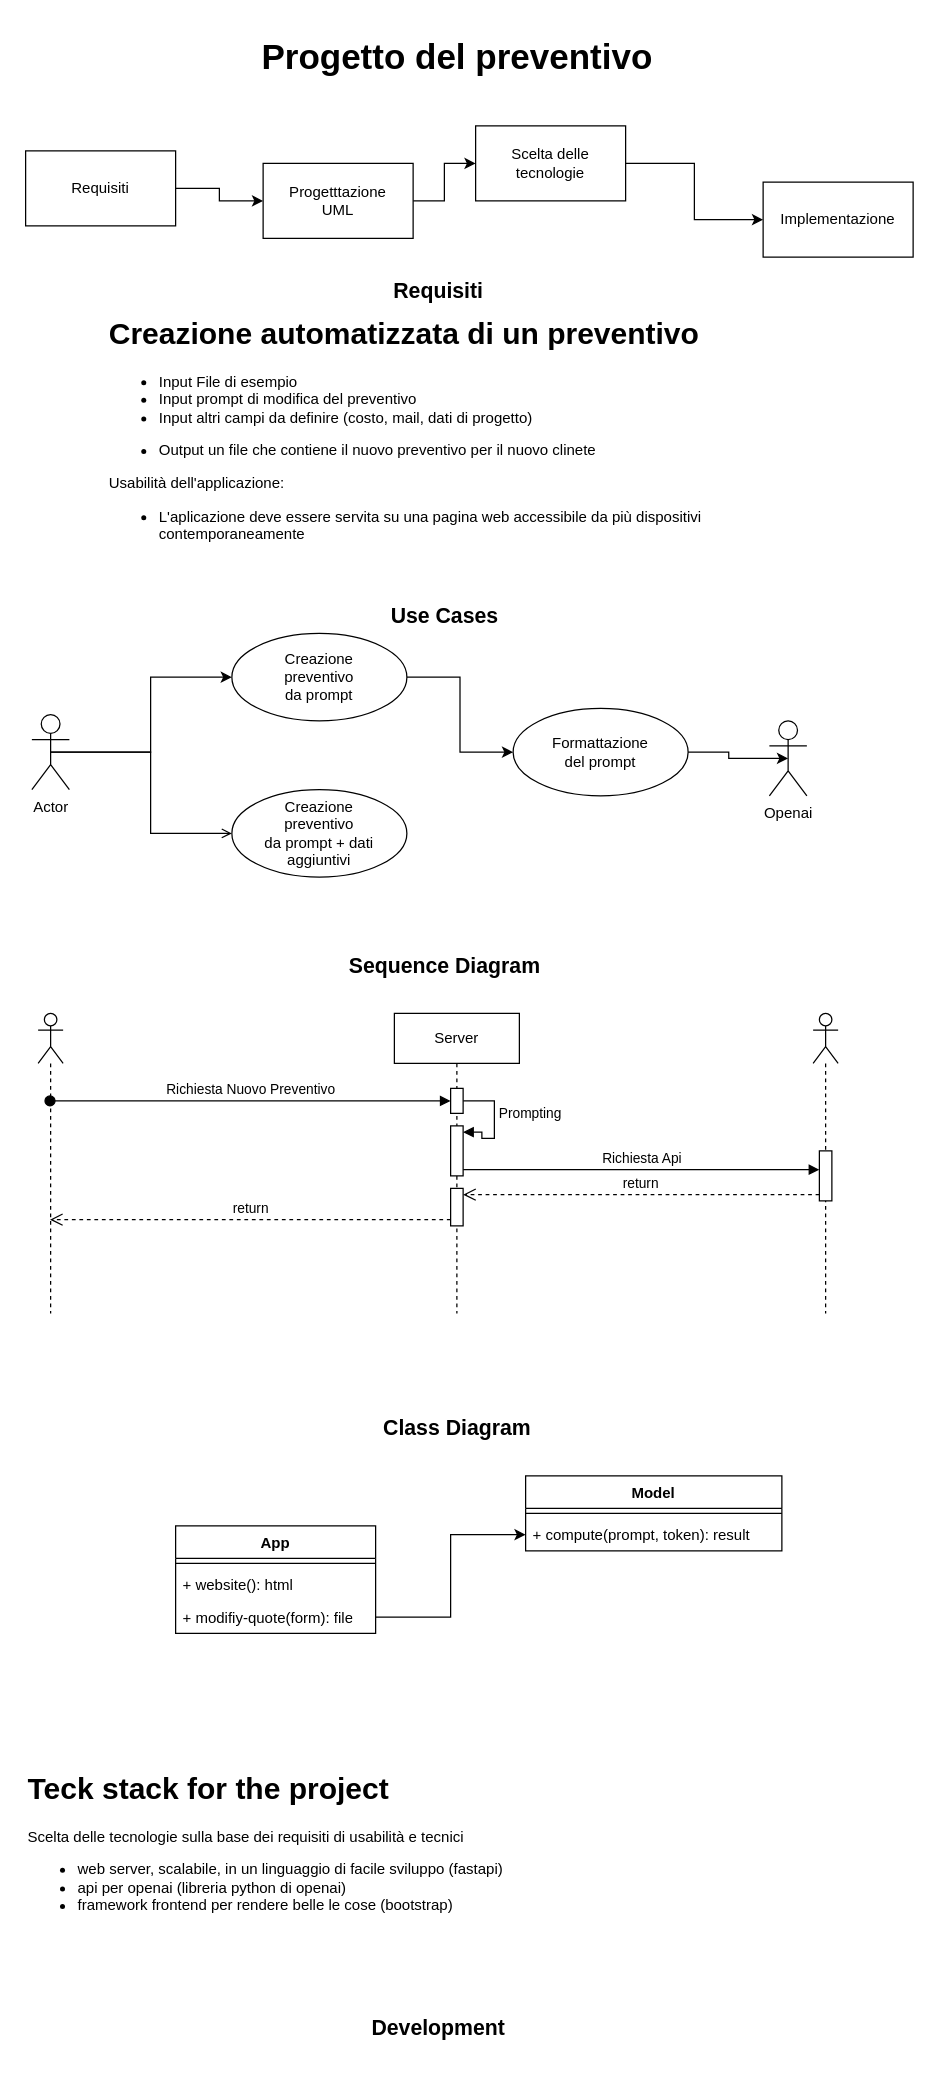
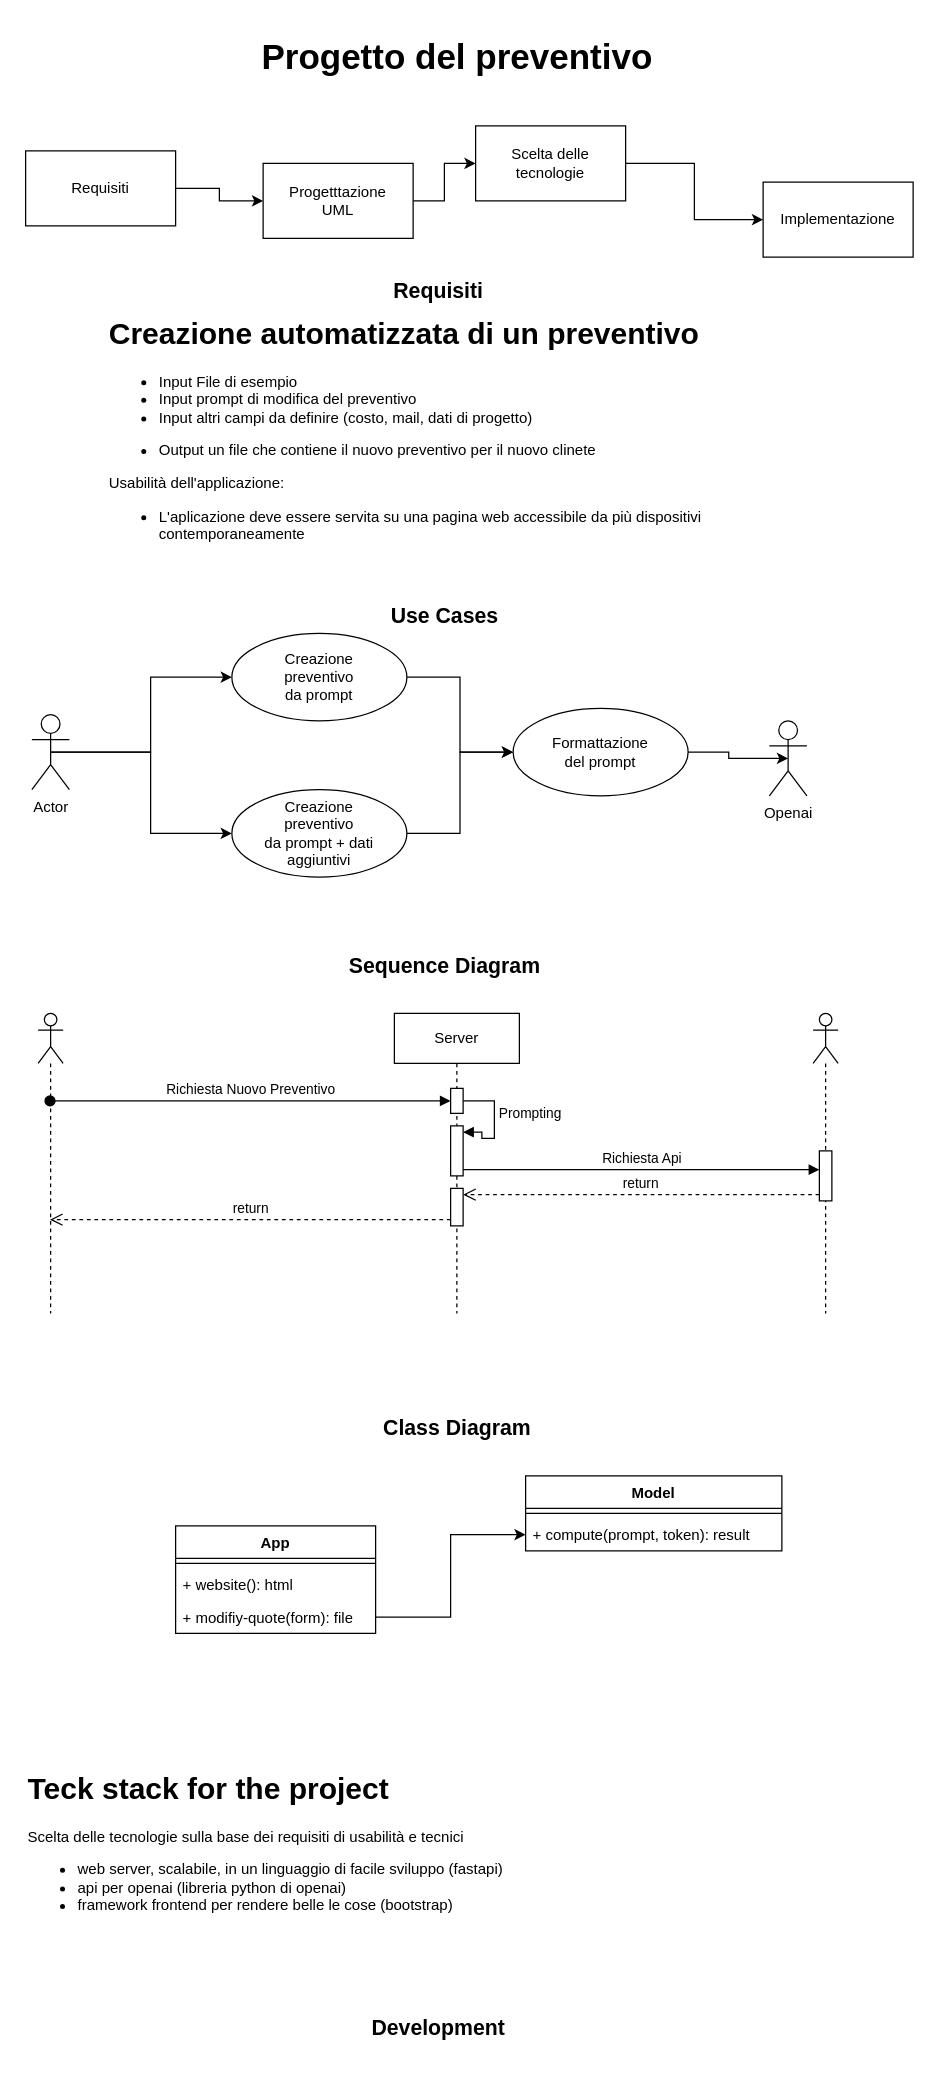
none -> (460, 820)
(224, 833) -> (222, 833)
